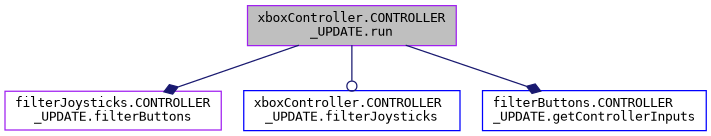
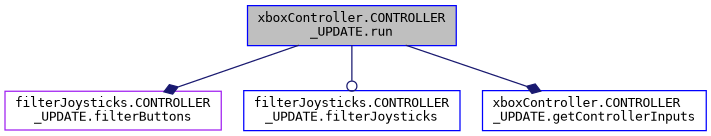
(352, 26) -> (352, 26)
(352, 111) -> (352, 111)
(594, 111) -> (594, 111)
